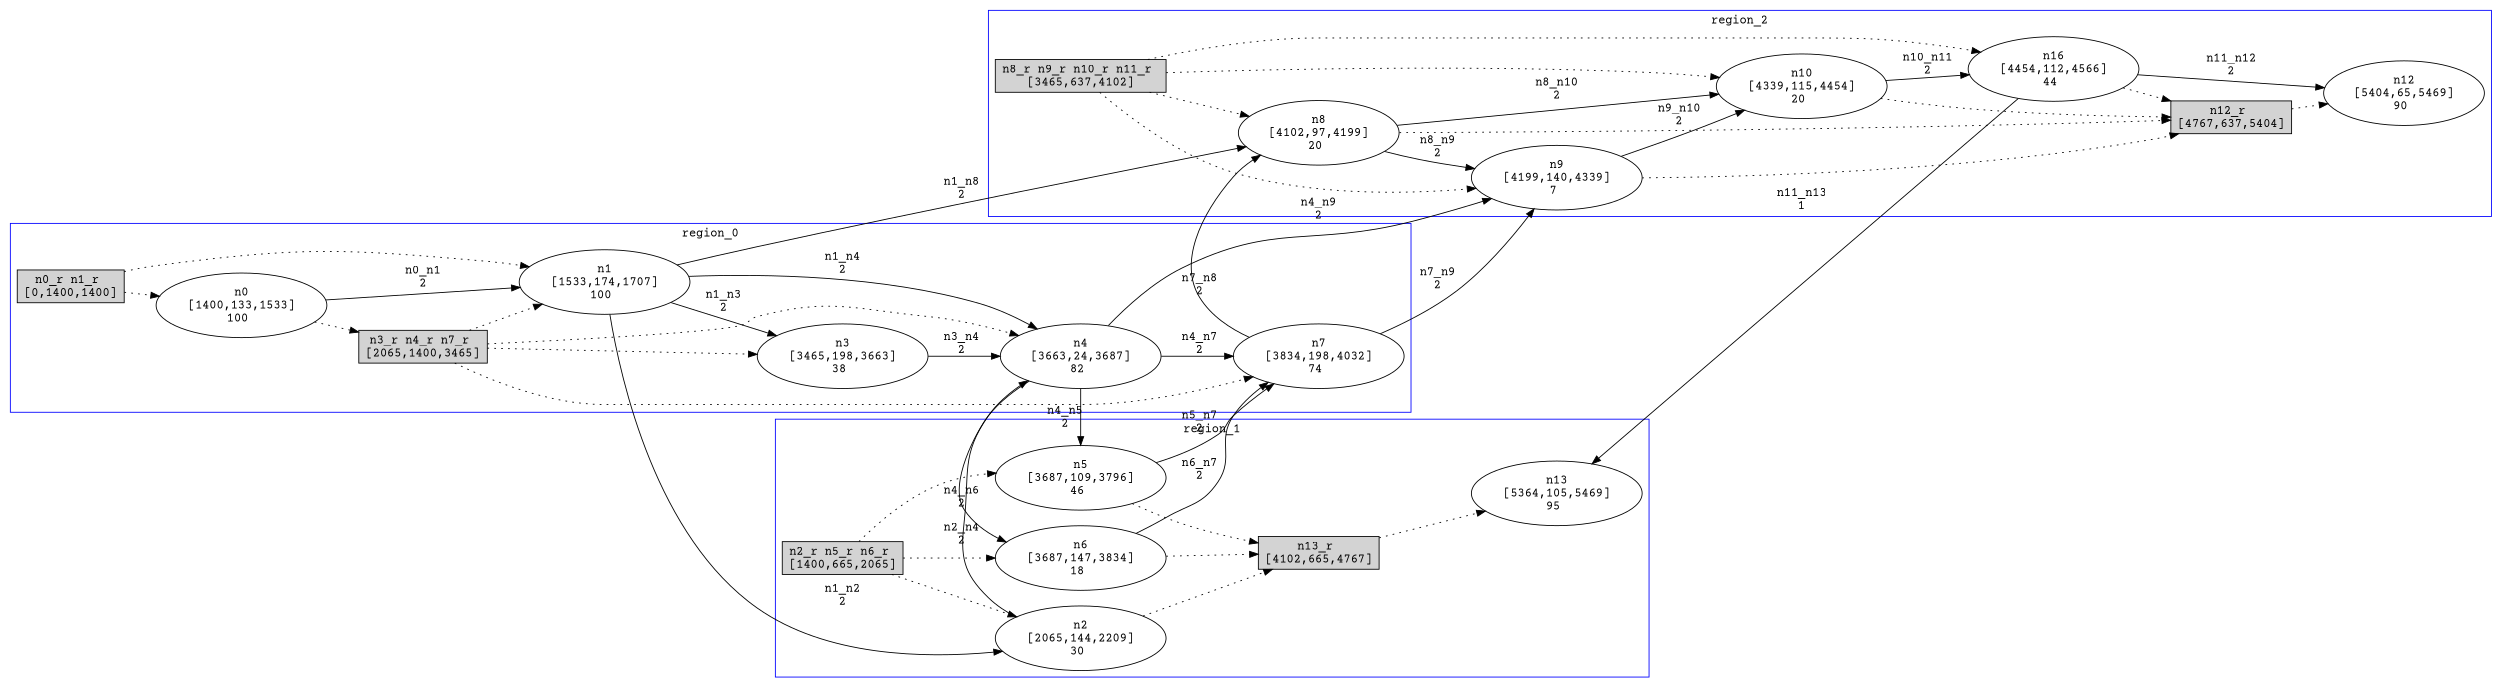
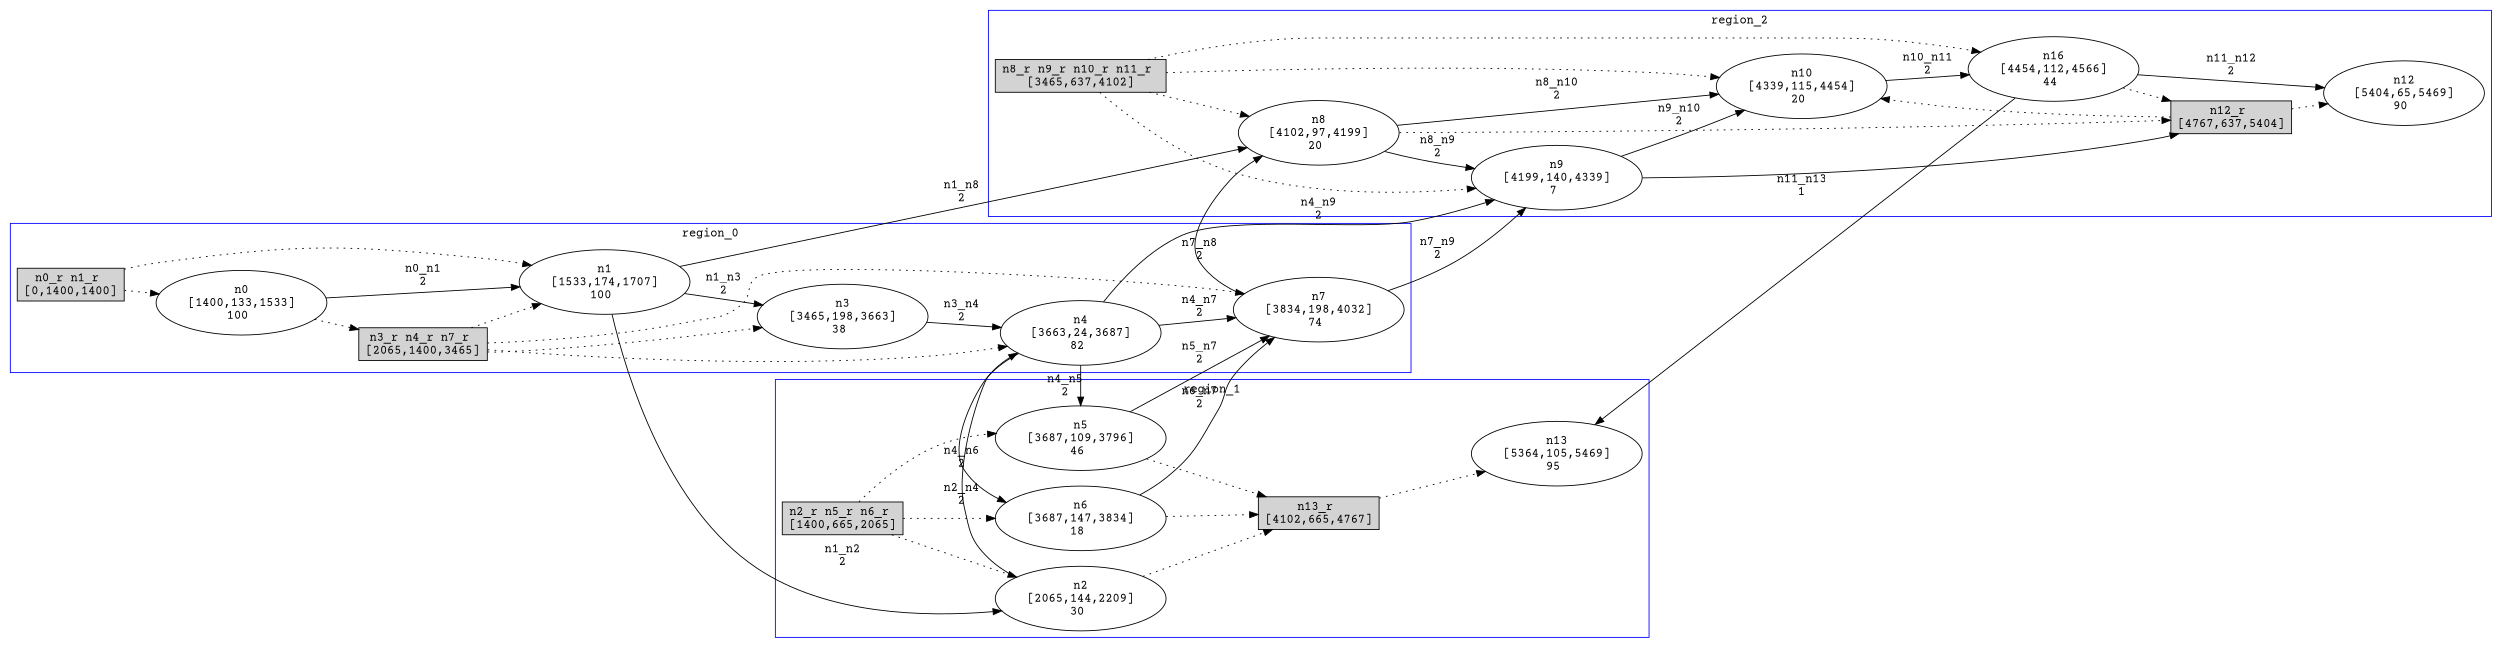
(2021, 112) -> (2030, 113)
(1907, 167) -> (1907, 167)
(862, 282) -> none
